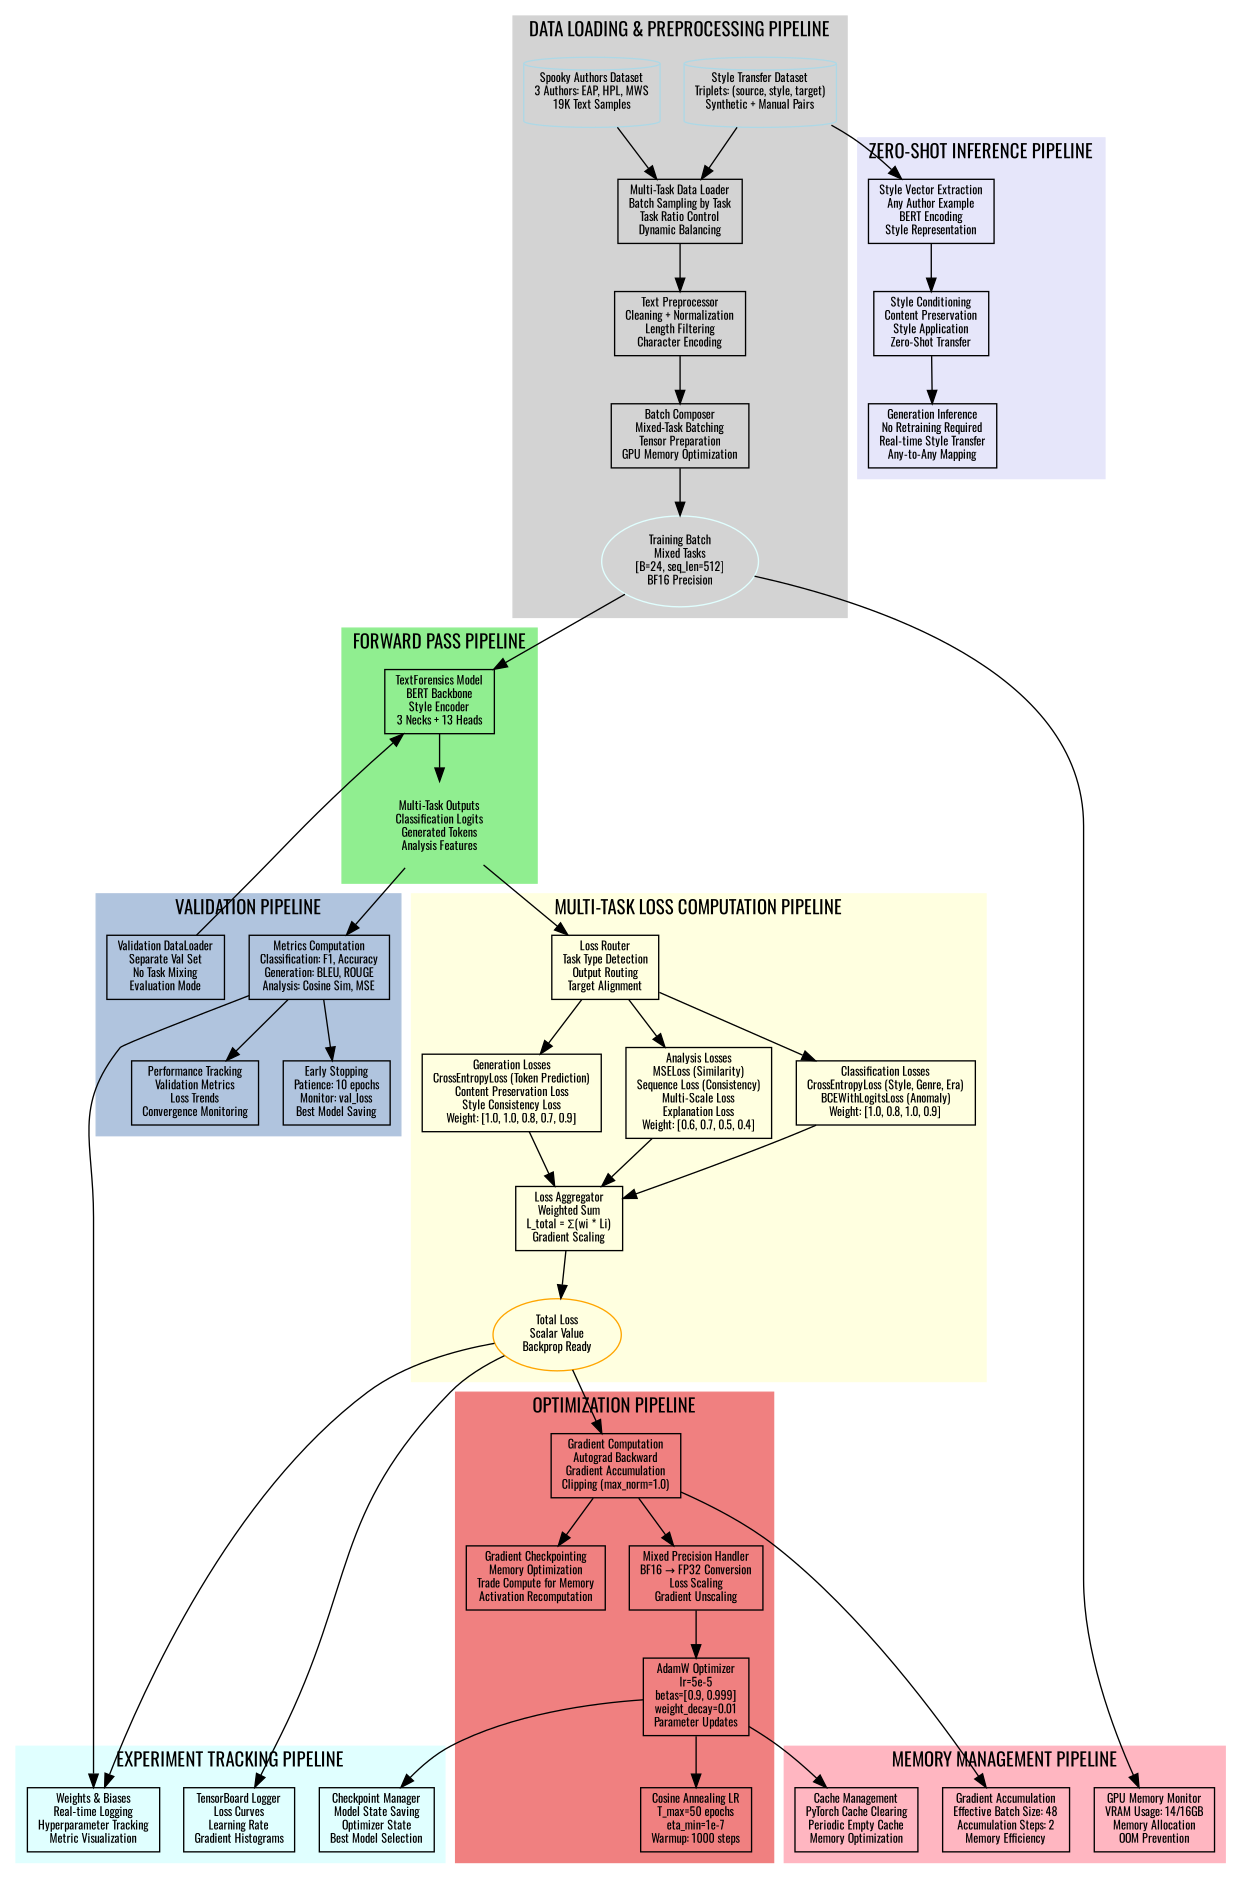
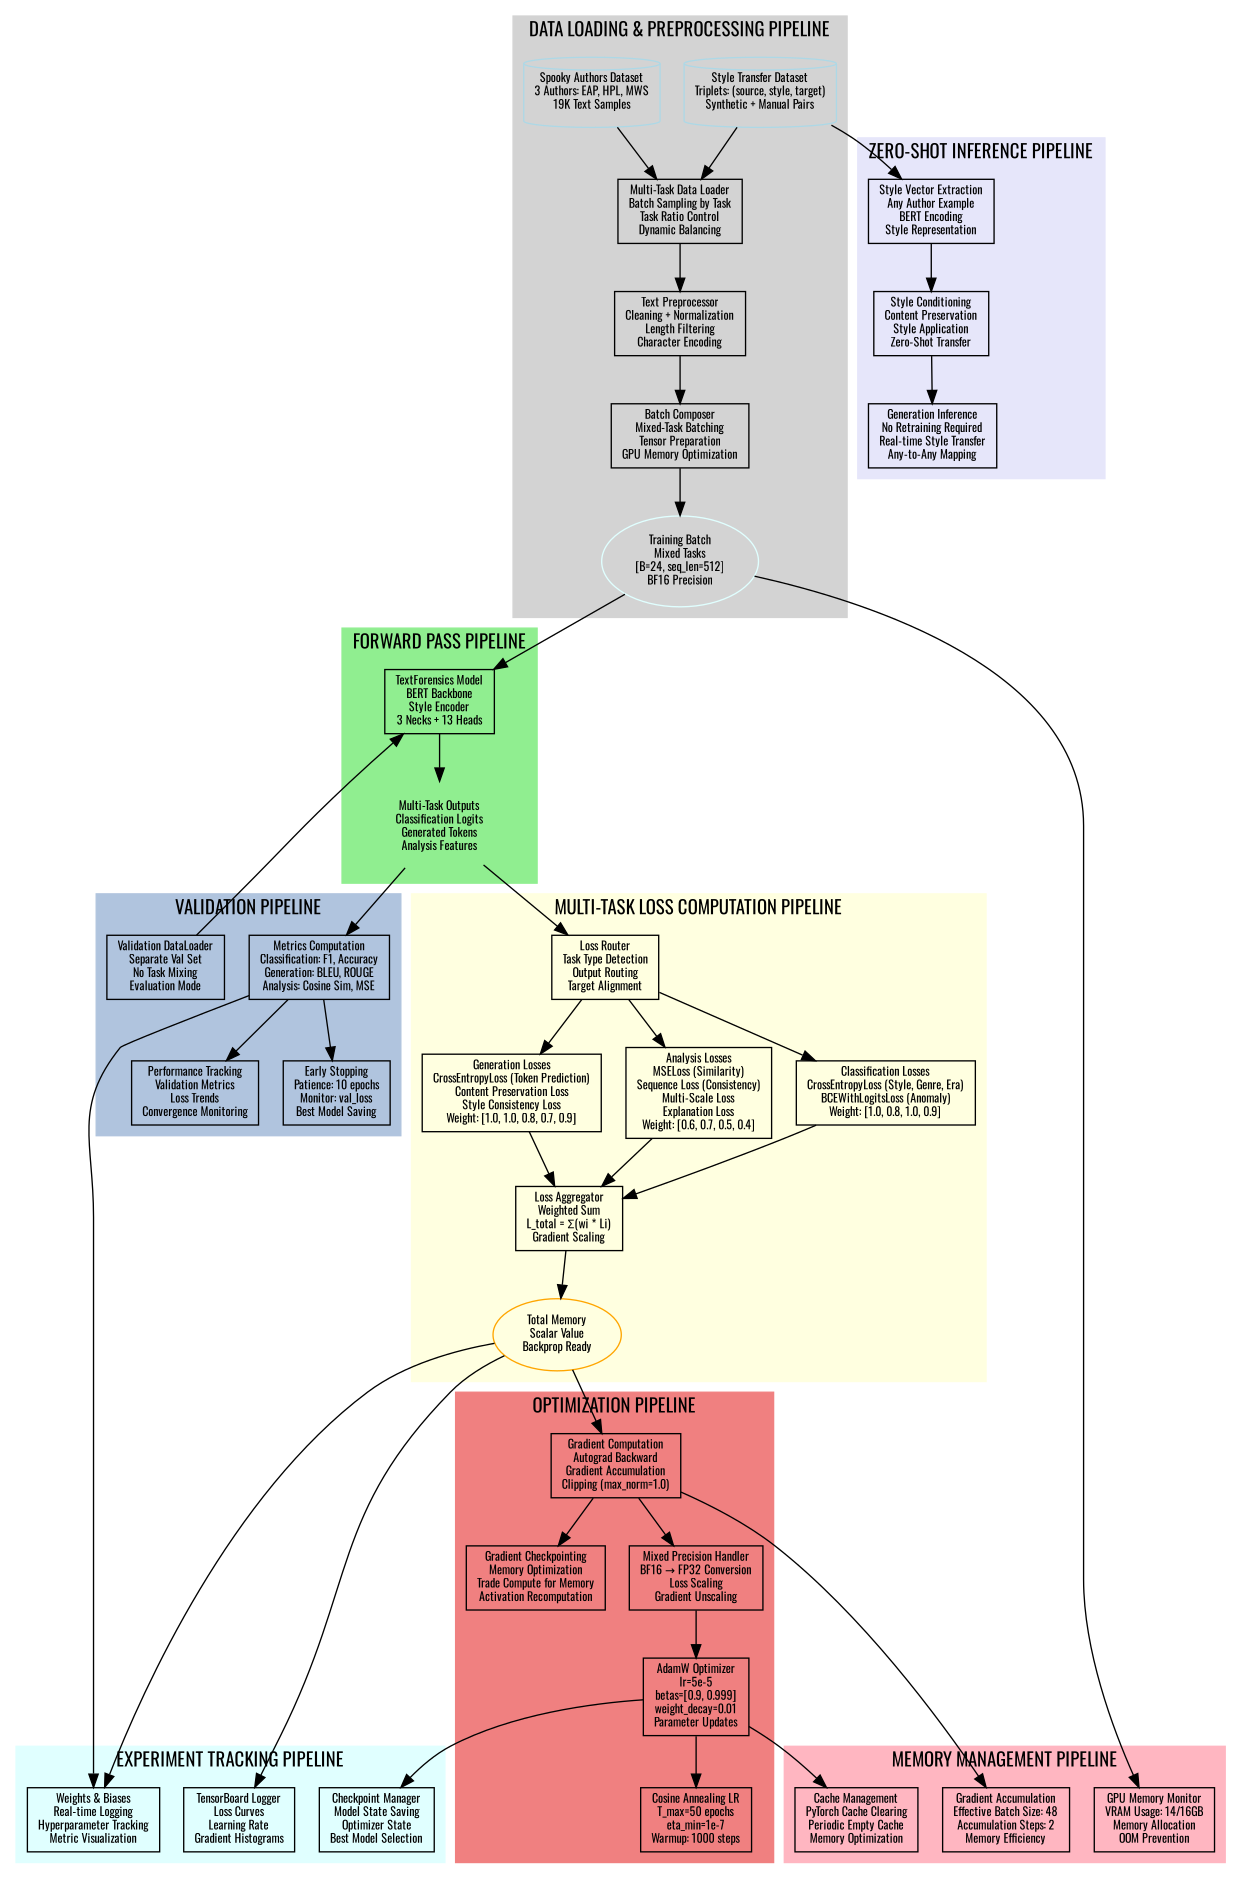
(557, 1335) -> (557, 1335)
